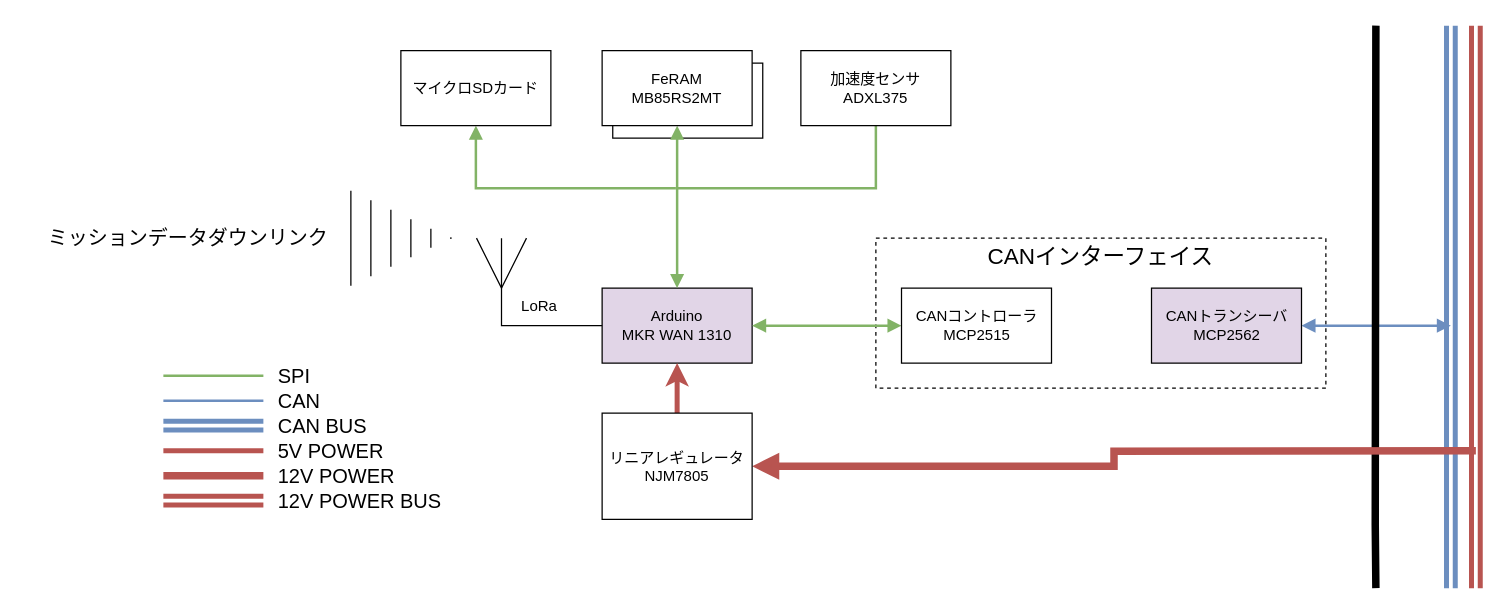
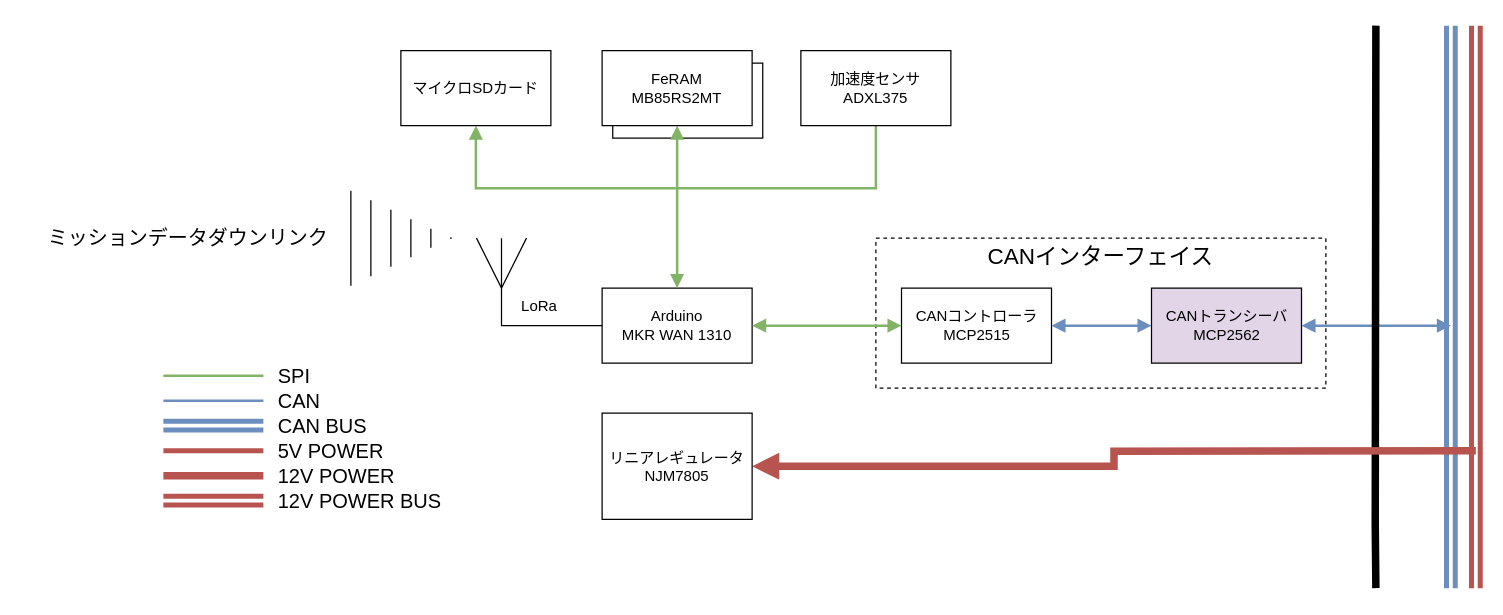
(677, 326) -> (677, 326)
none -> (1101, 326)
(677, 396) -> none
